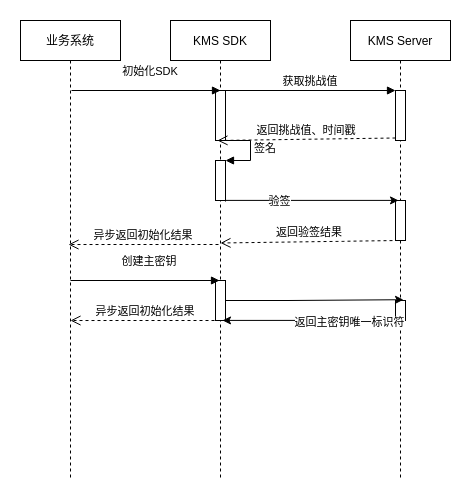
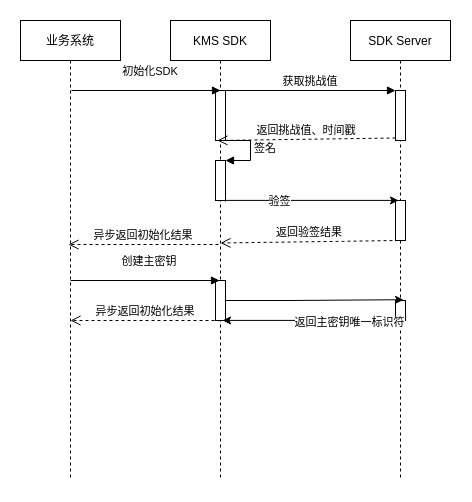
(400, 41) -> (400, 41)
